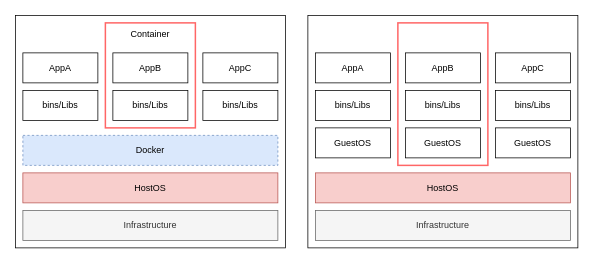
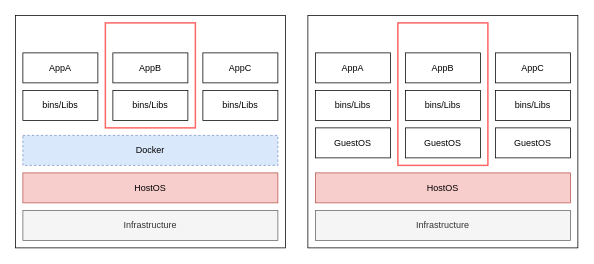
(150, 34) -> none
